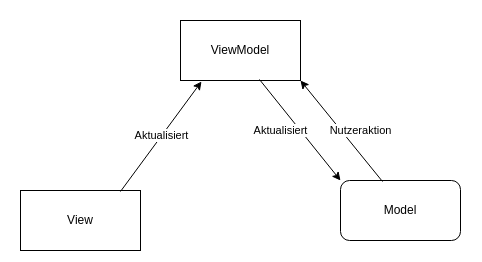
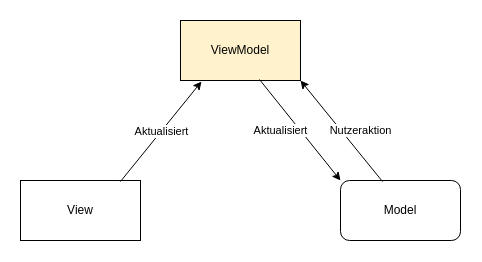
(241, 51) -> (241, 51)
(81, 221) -> (81, 211)
